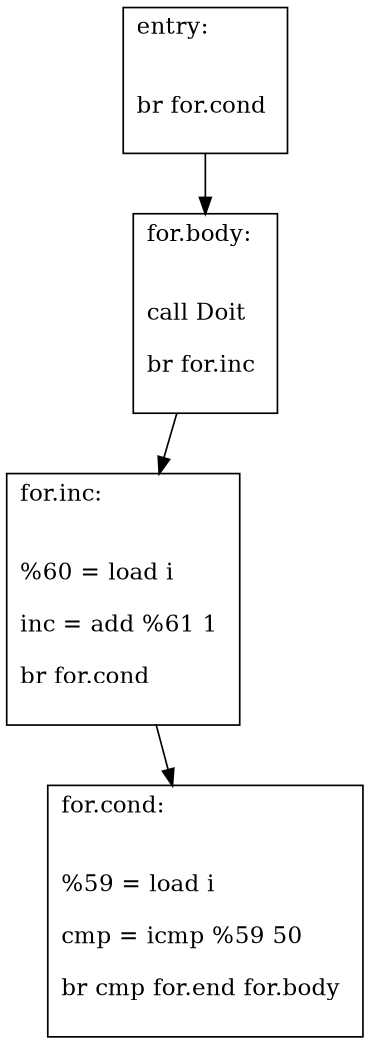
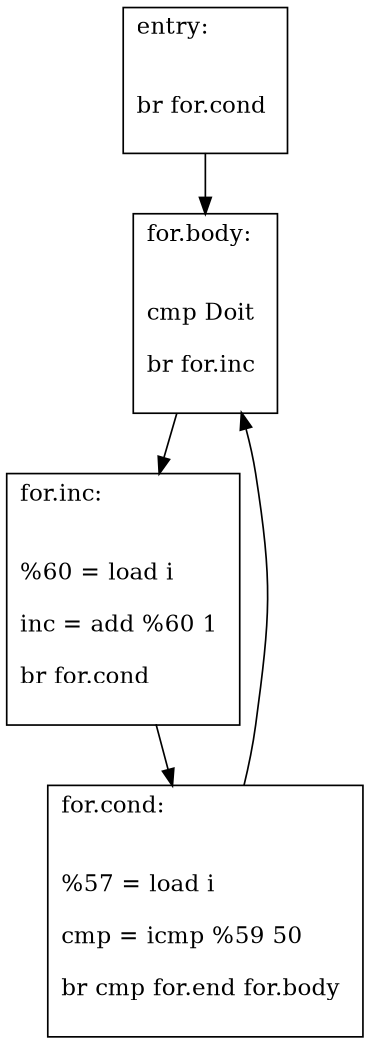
(200, 313) -> (205, 313)
none -> (267, 607)
(123, 624) -> (123, 624)
(142, 884) -> (142, 884)
